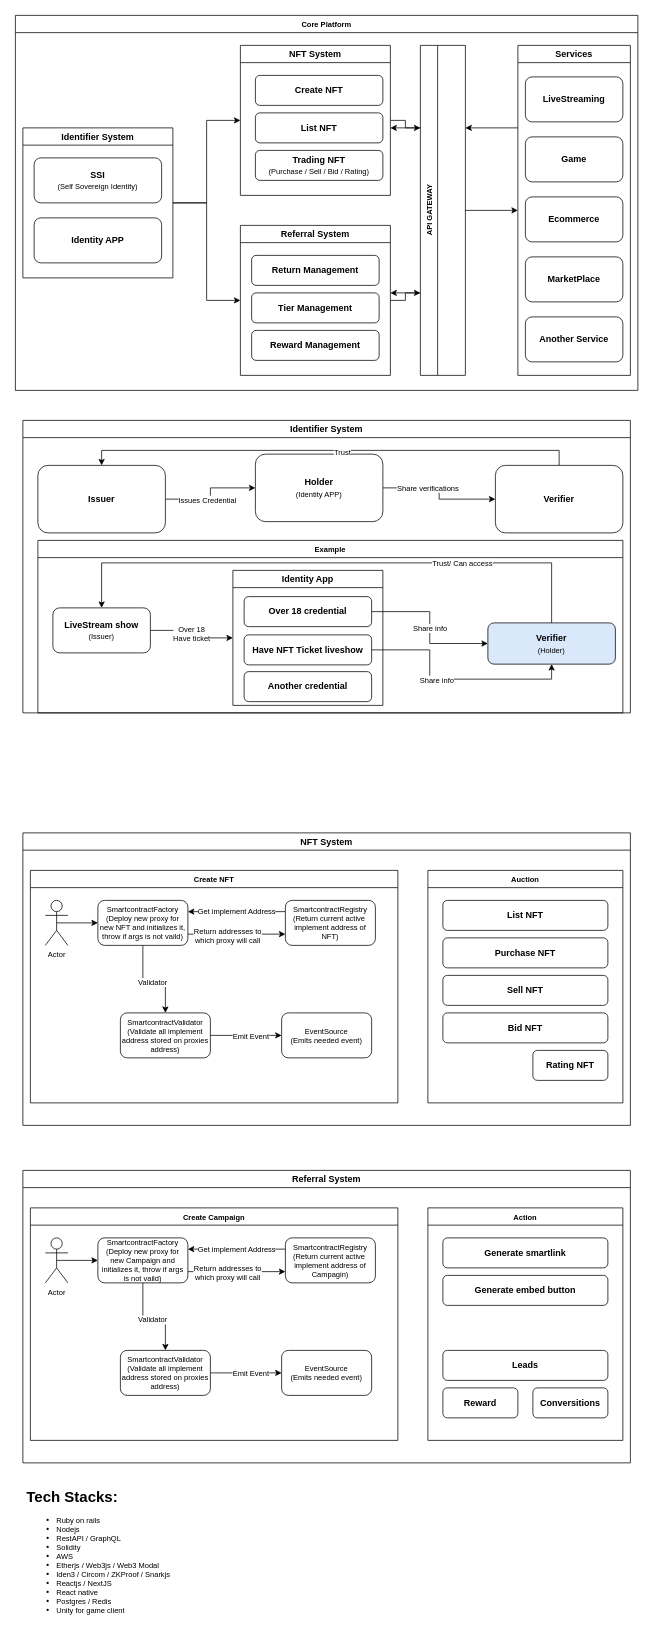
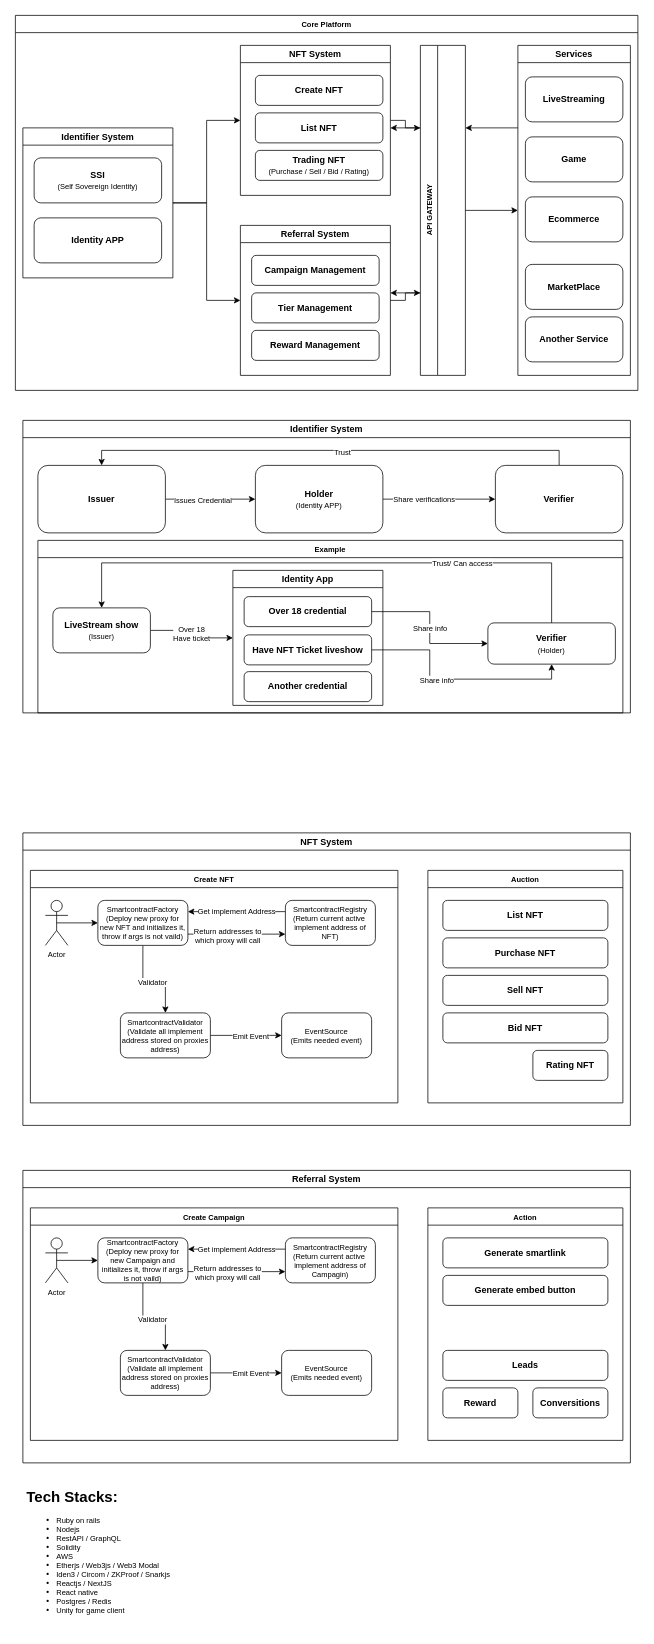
(315, 270) -> (315, 270)
(574, 279) -> (574, 287)
(319, 488) -> (319, 499)
(552, 644) -> (552, 644)
